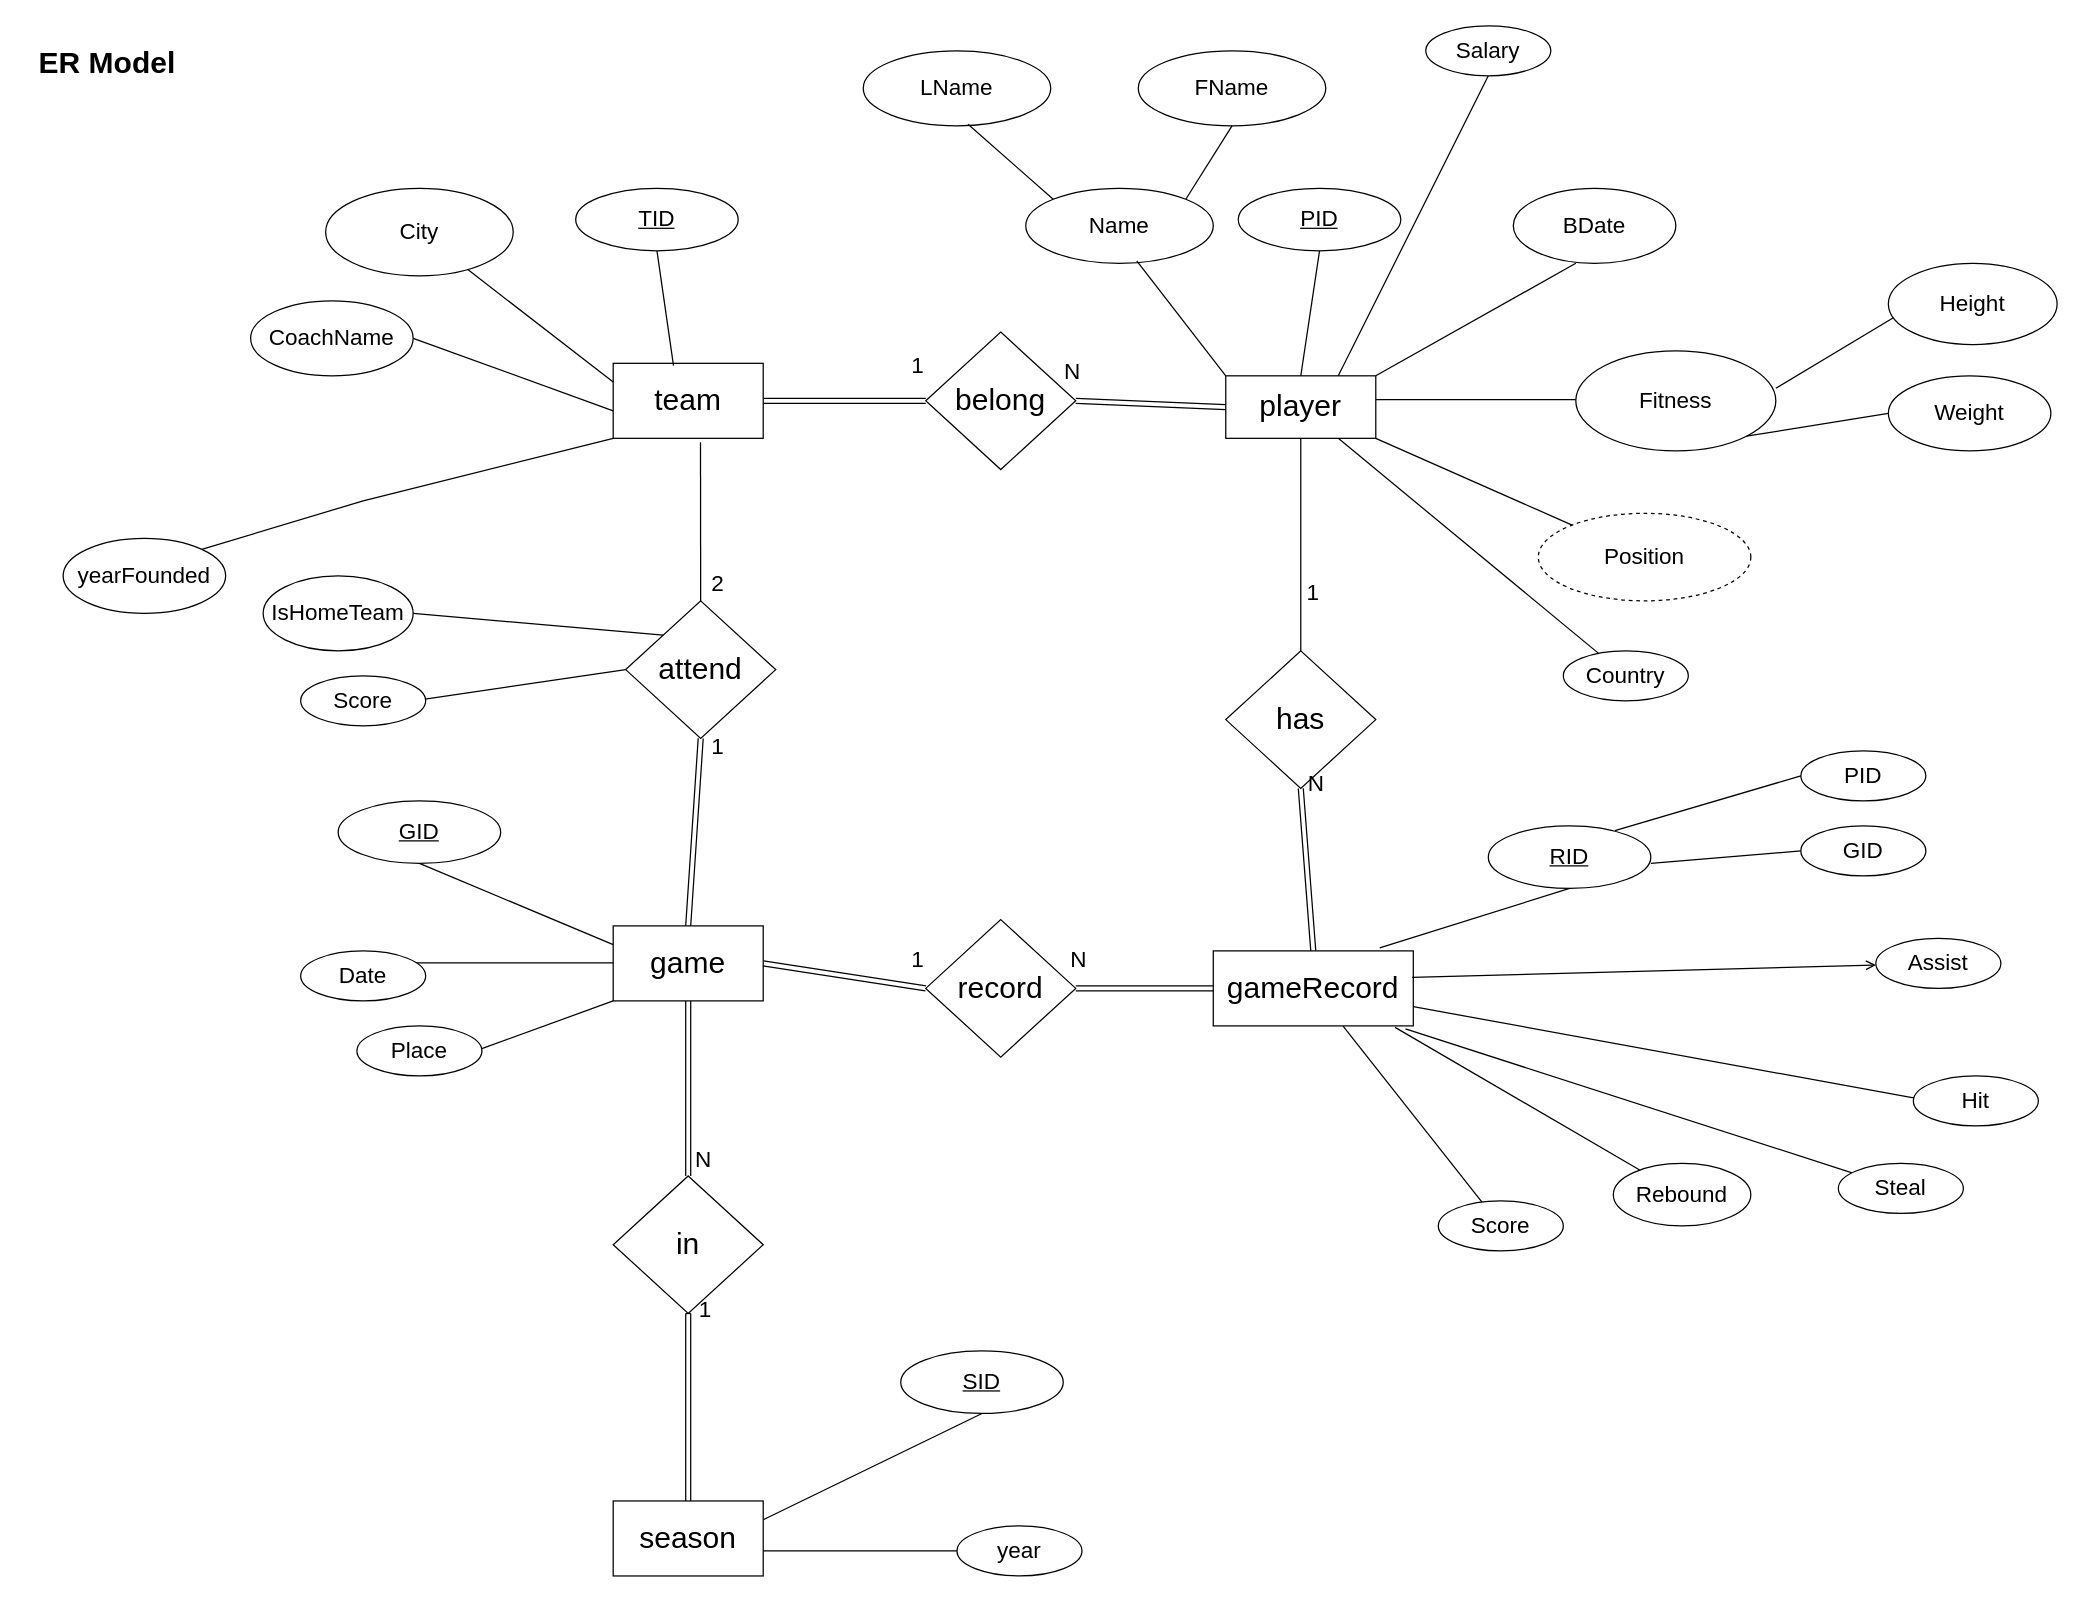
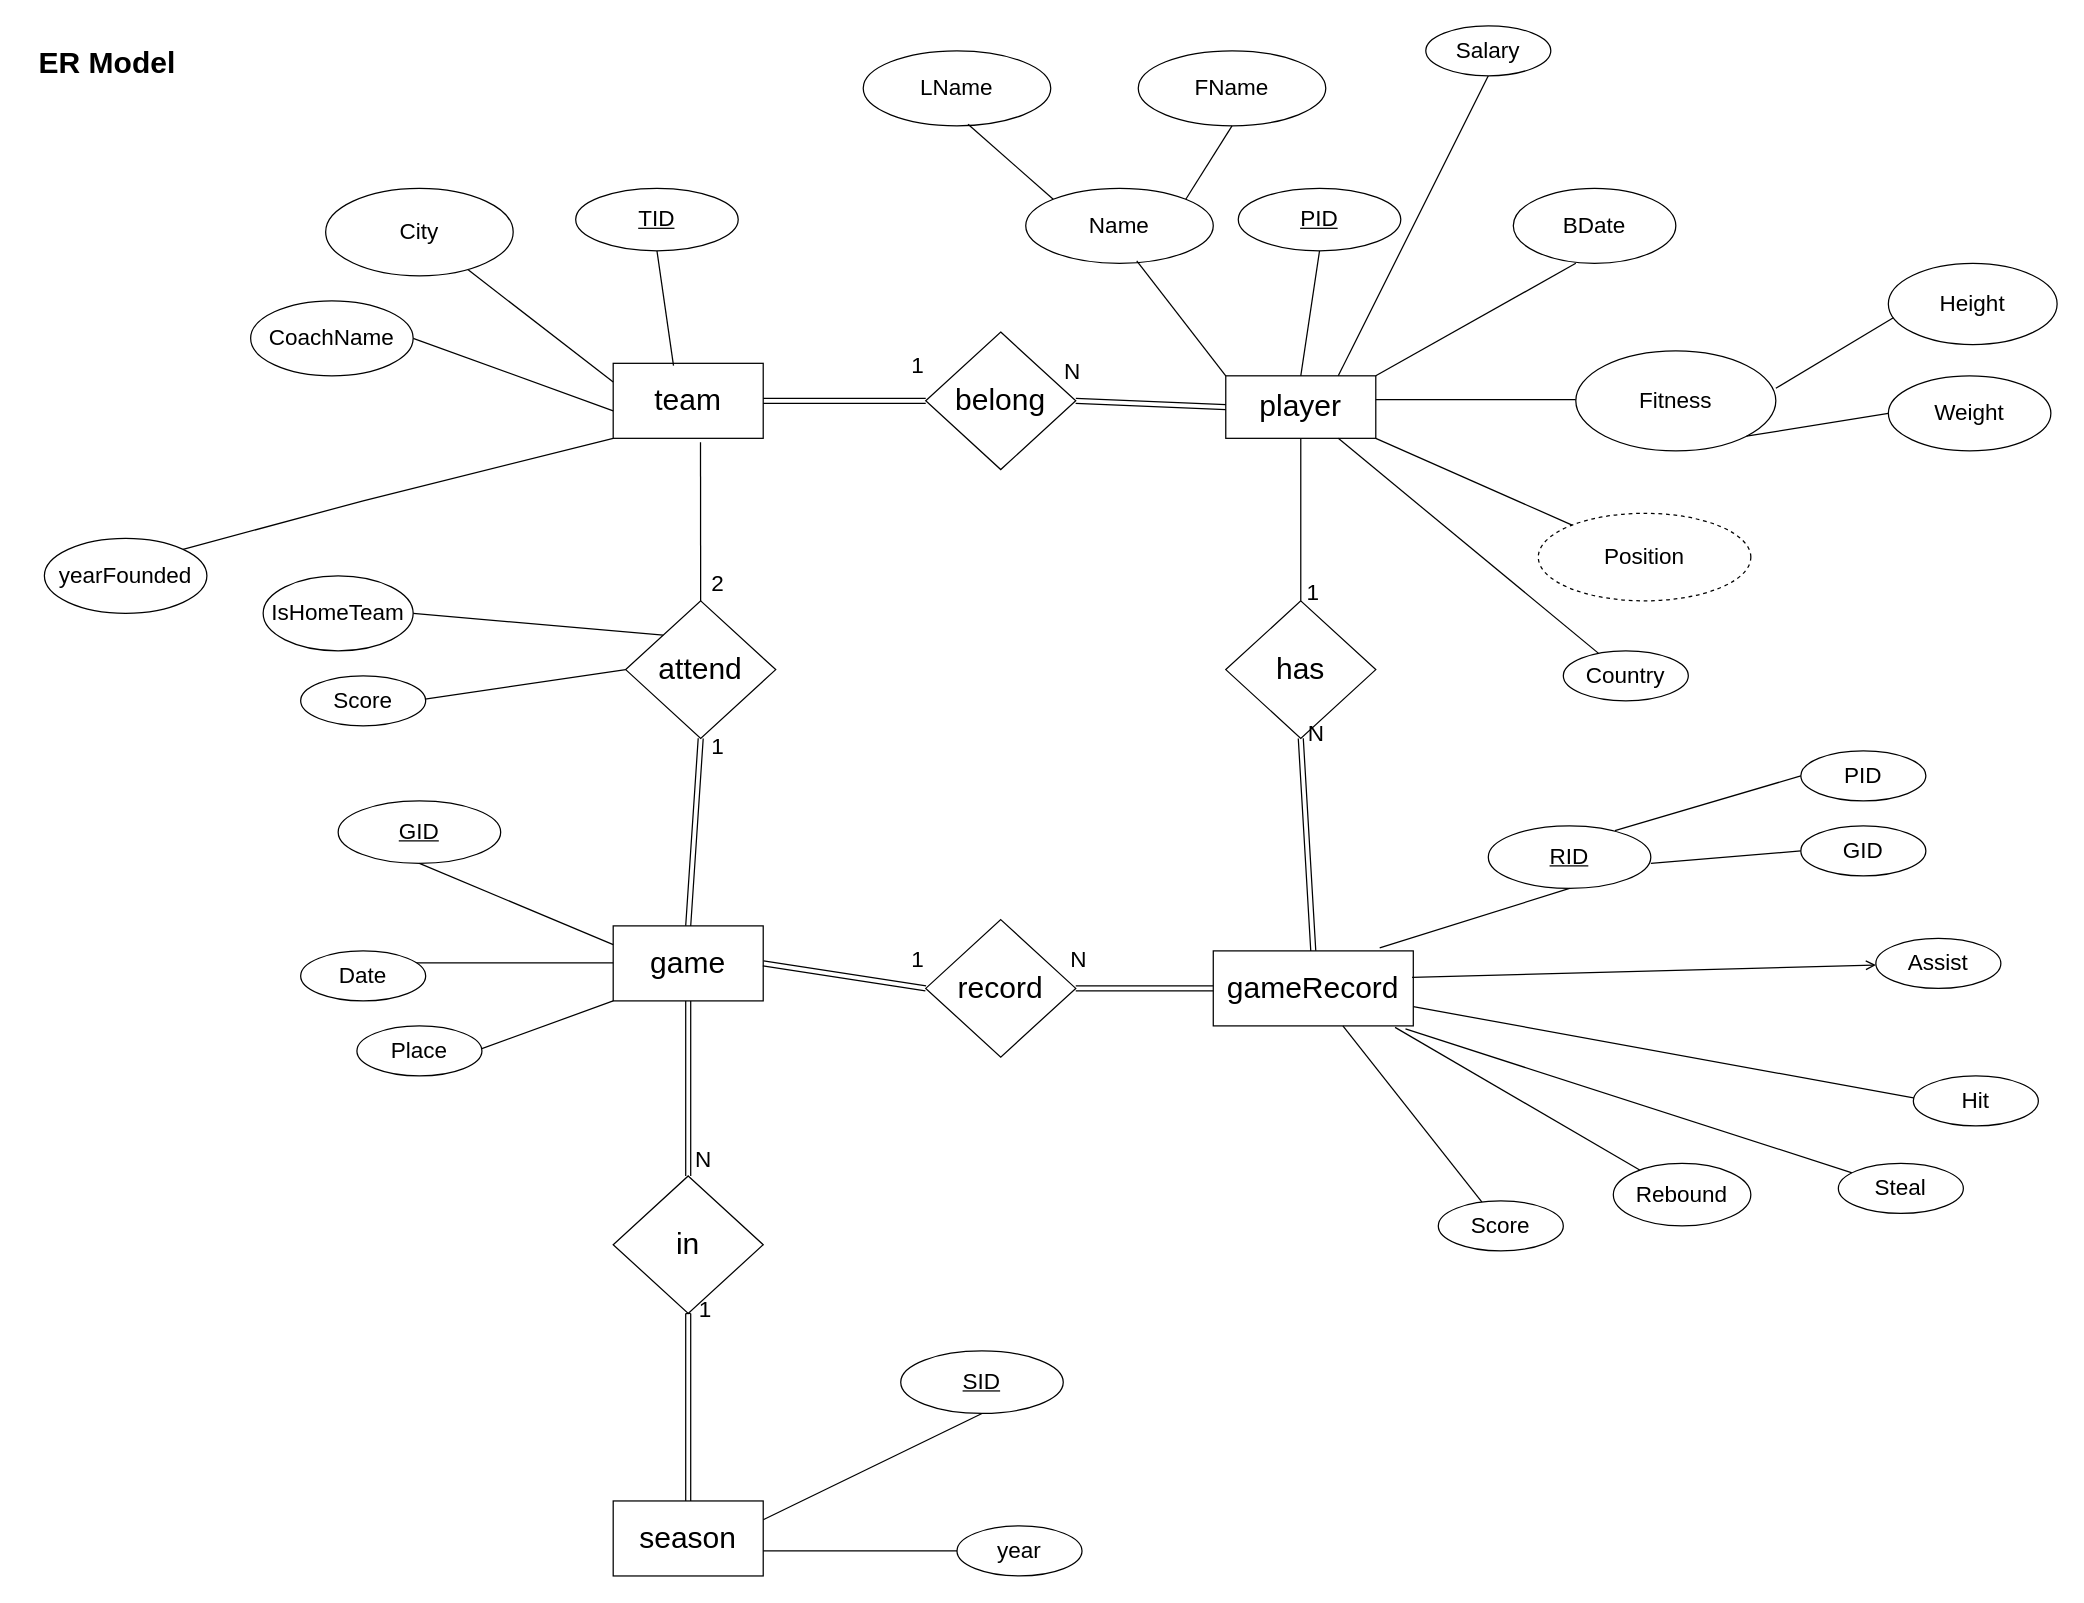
(144, 576) -> (126, 576)
(1301, 719) -> (1301, 669)
